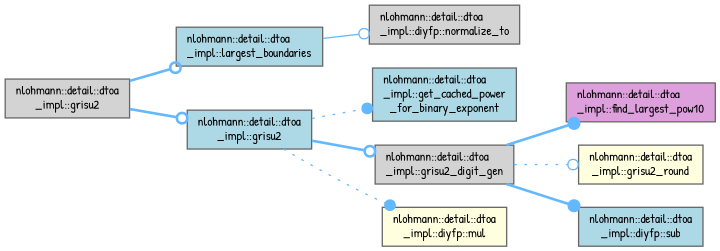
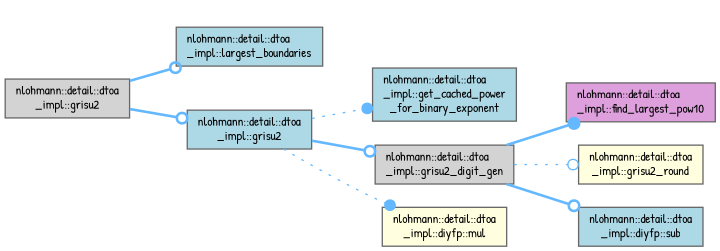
(444, 25) -> none
(538, 194) -> (538, 194)
